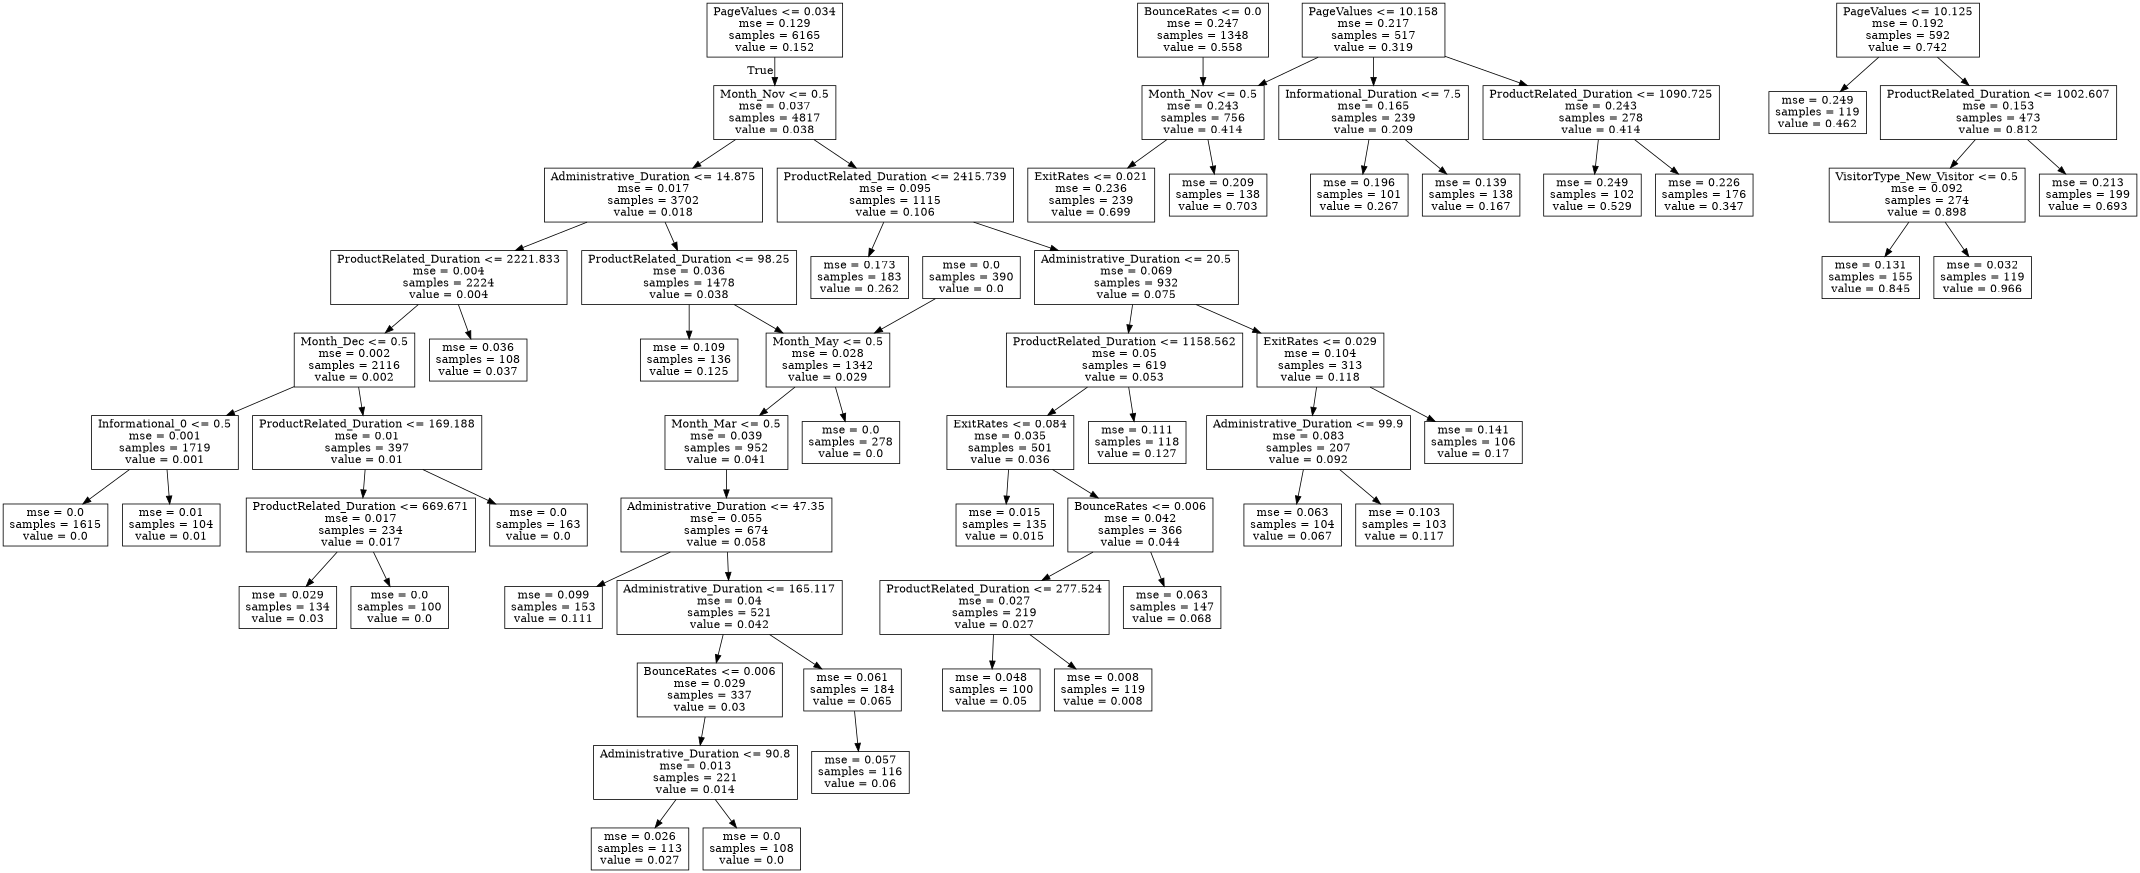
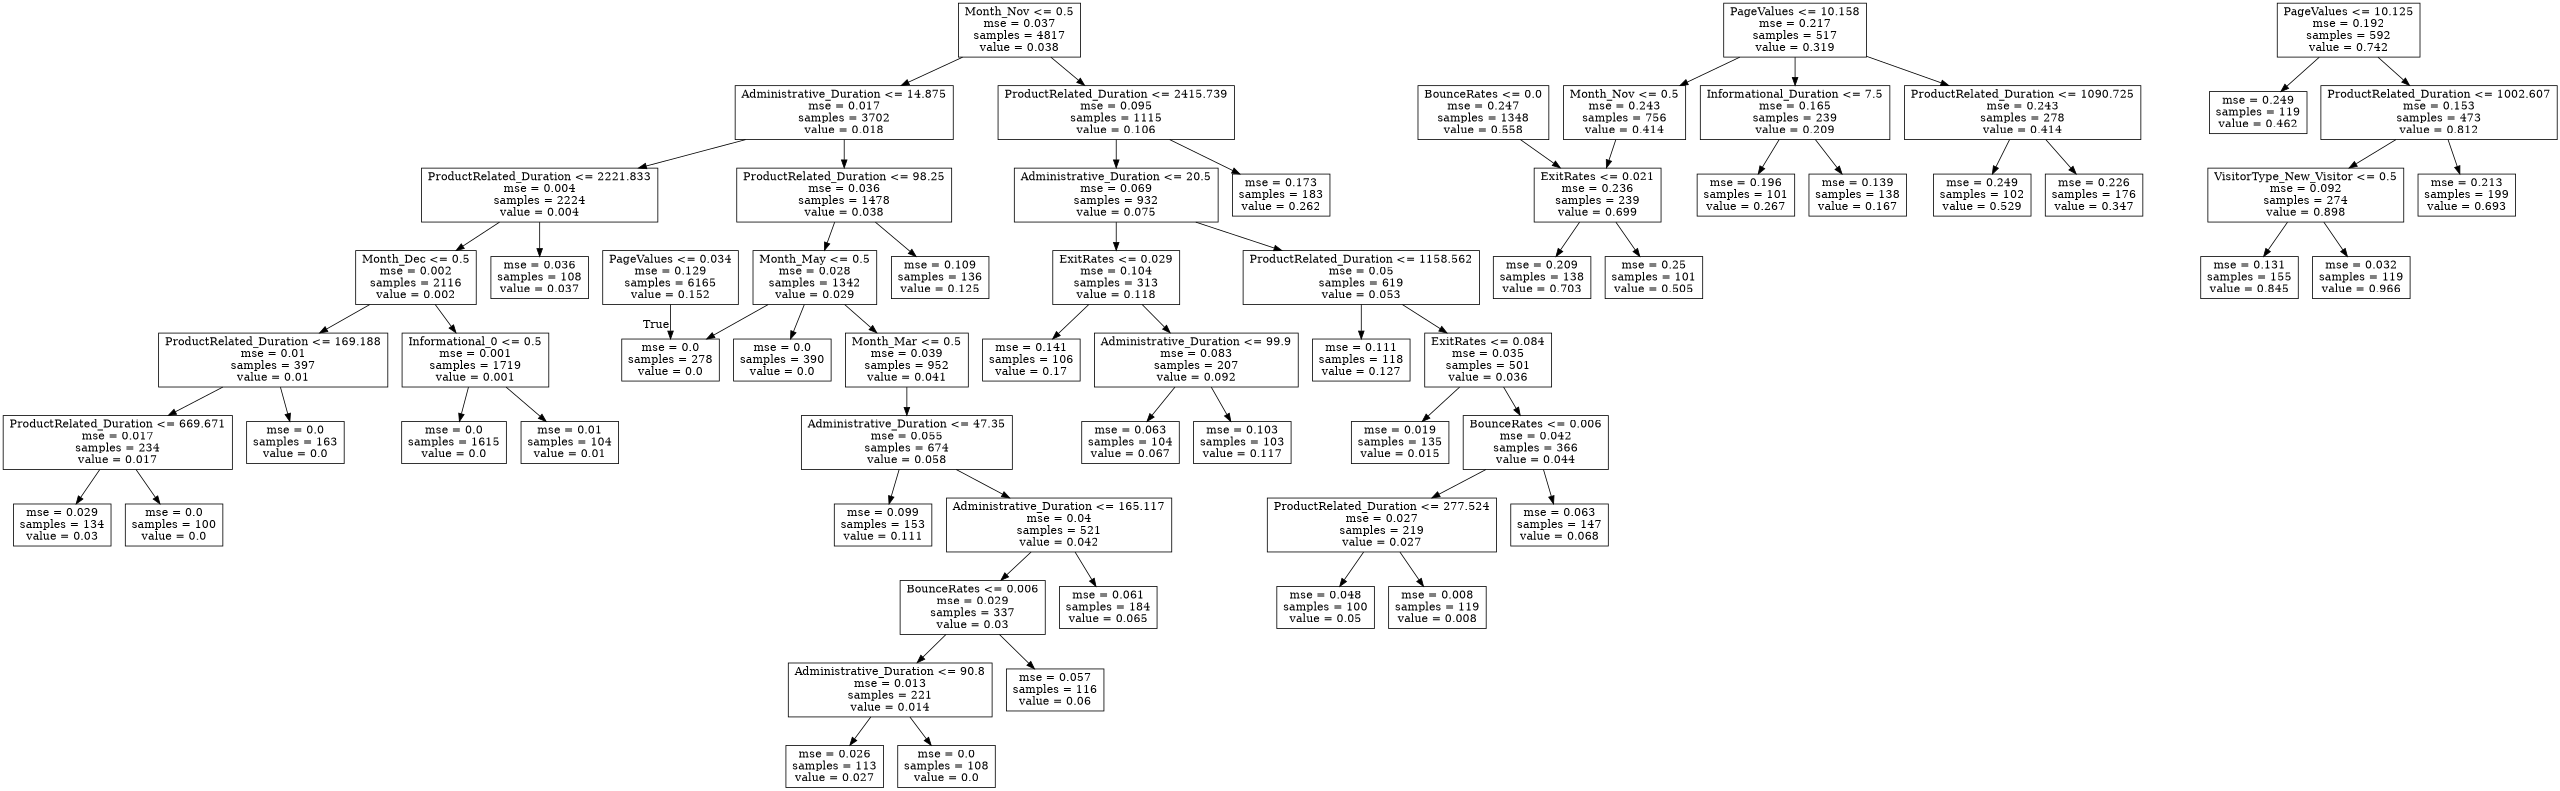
(775, 67) -> (671, 318)
(1203, 67) -> (1537, 151)
(1210, 153) -> (1570, 236)
none -> (1654, 278)
(908, 314) -> (799, 318)
(1005, 525) -> (1400, 443)
(856, 727) -> (1014, 649)
